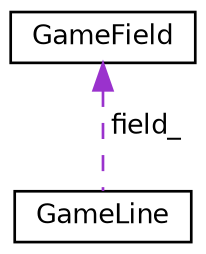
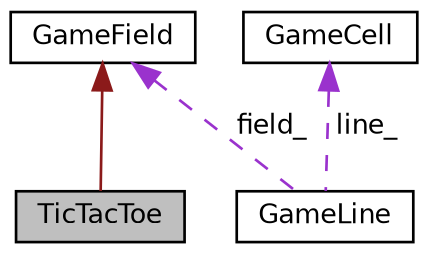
none -> (330, 37)
none -> (100, 217)
